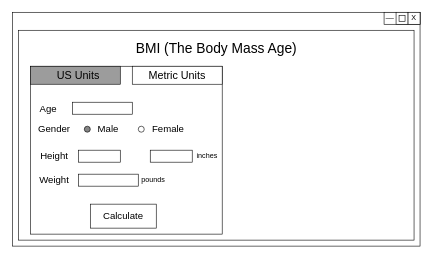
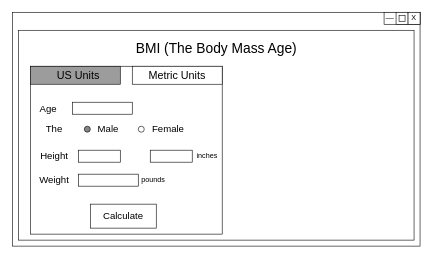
(54, 129) -> (54, 129)
